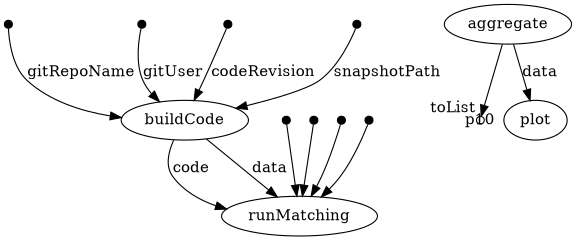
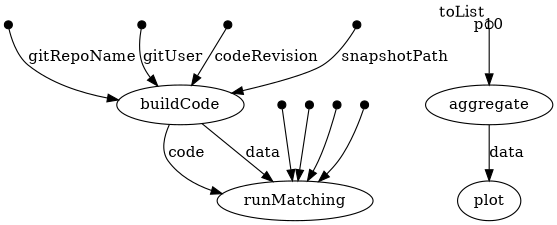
(493, 75) -> (489, 51)
